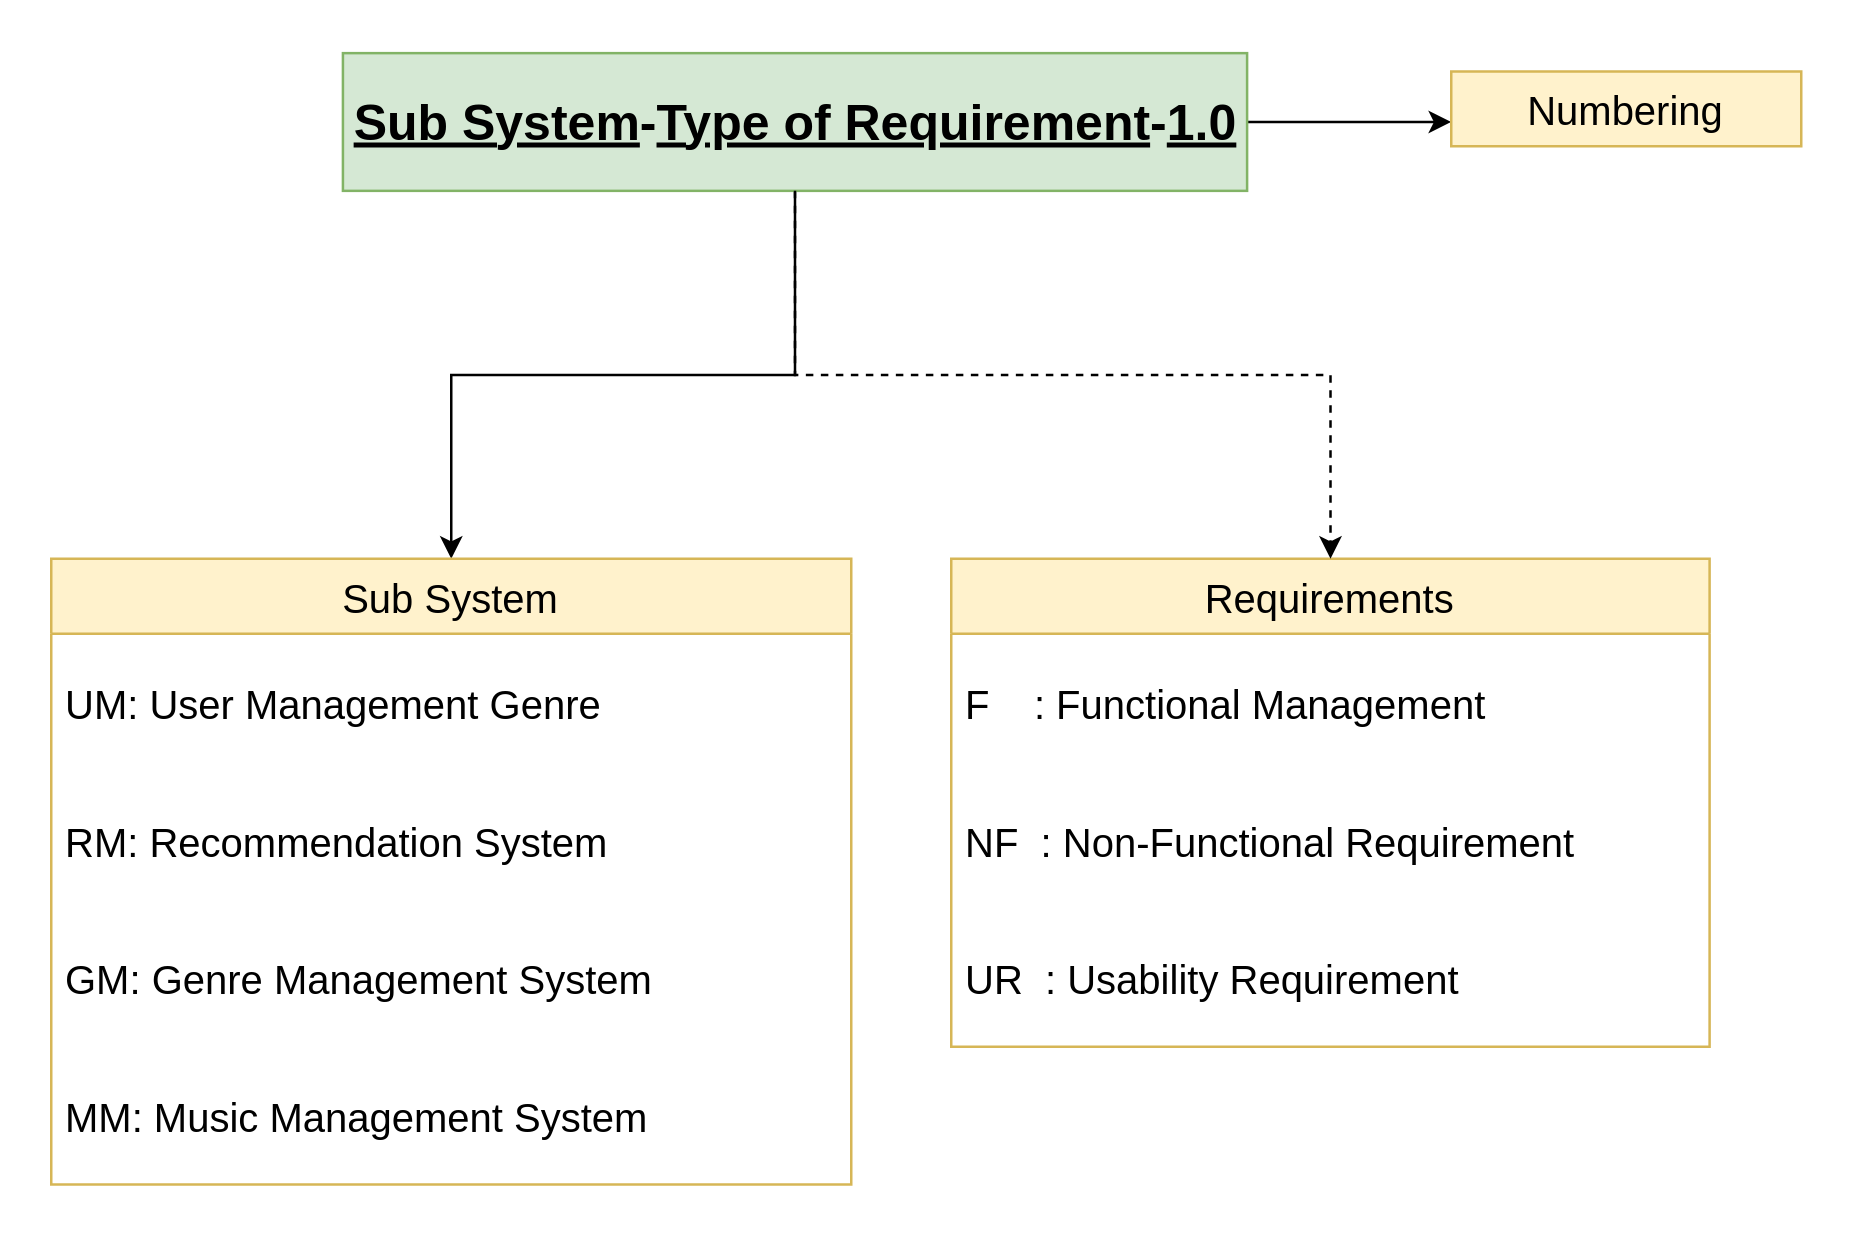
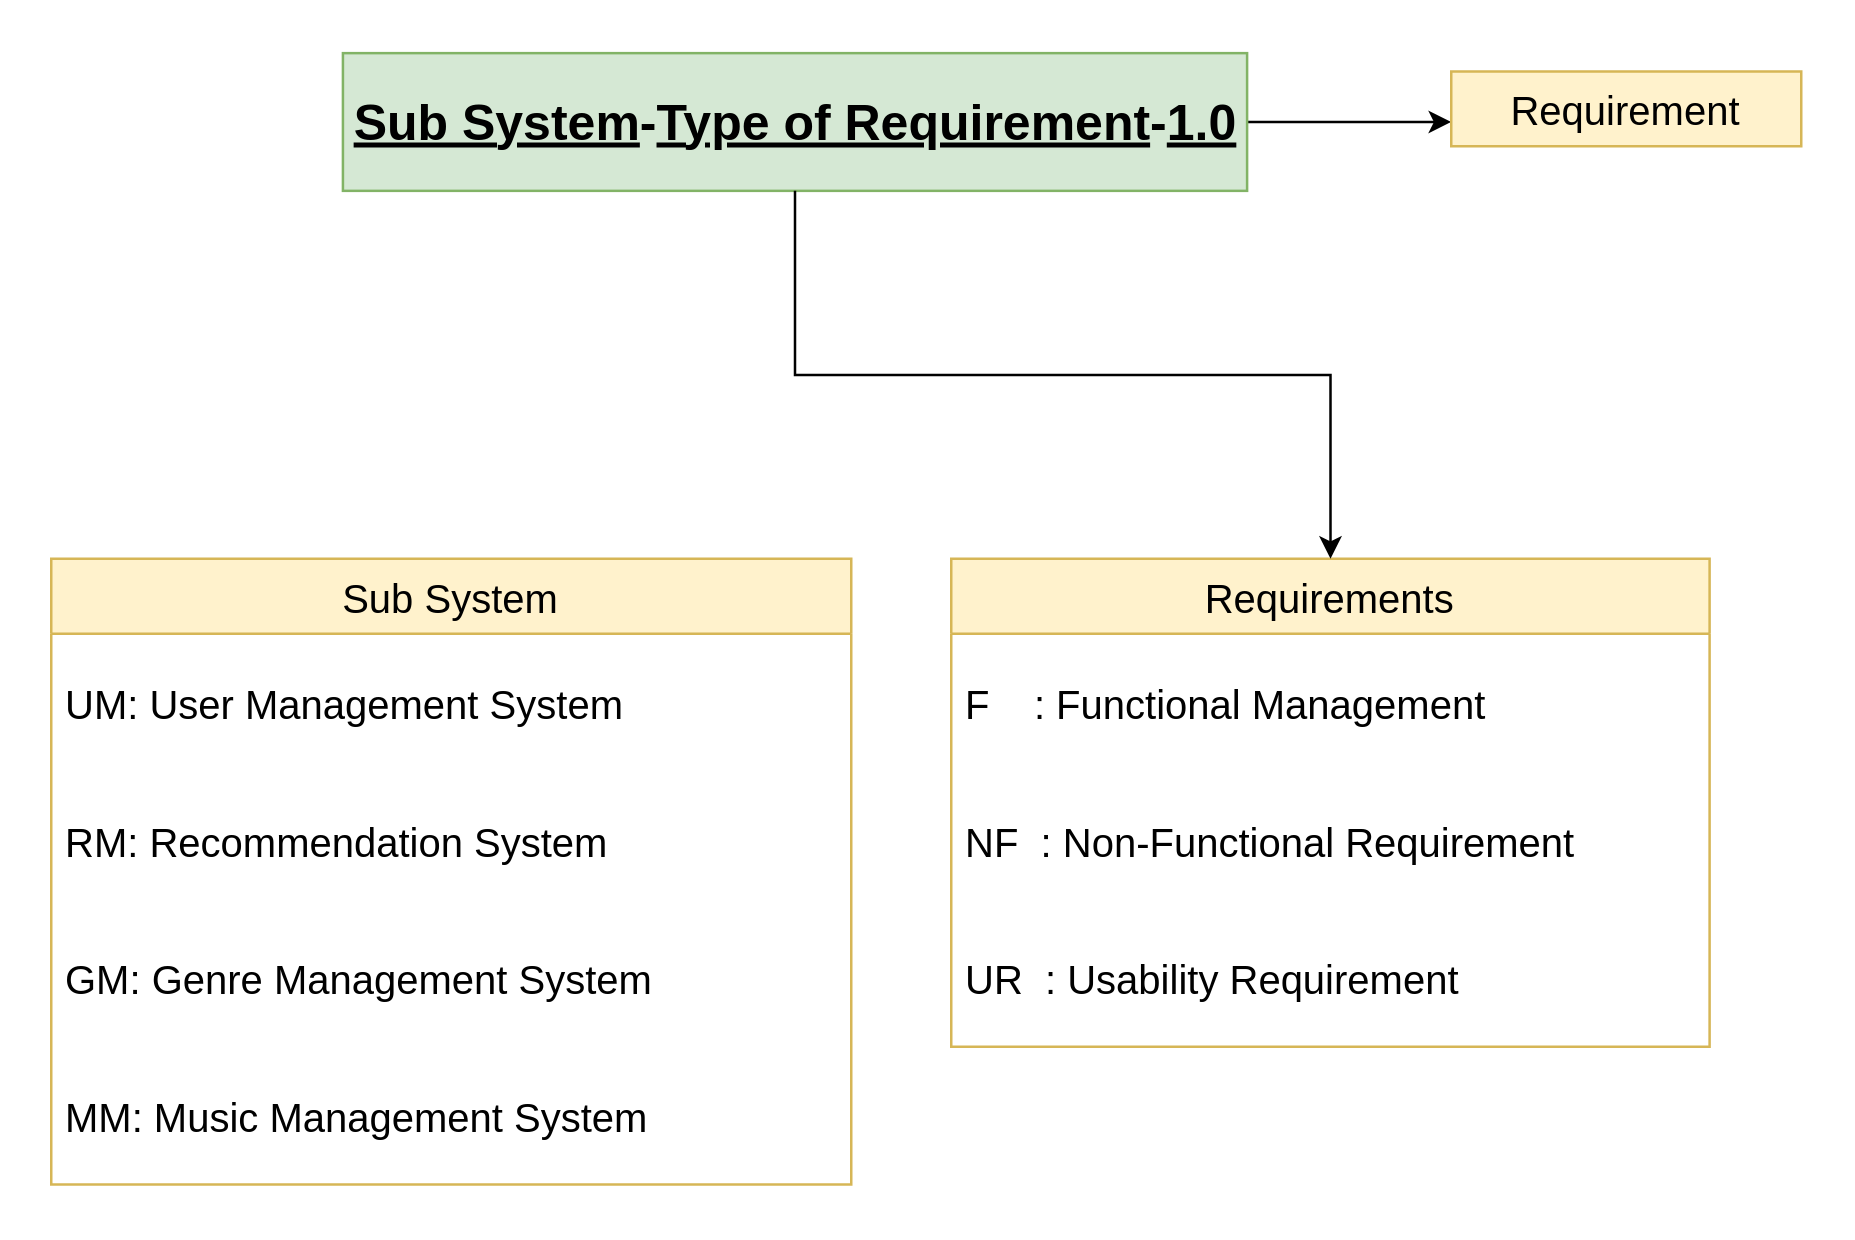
(1625, 112) -> (1625, 112)
(537, 375) -> none
(1147, 375) -> (1147, 375)
(324, 706) -> (335, 706)
